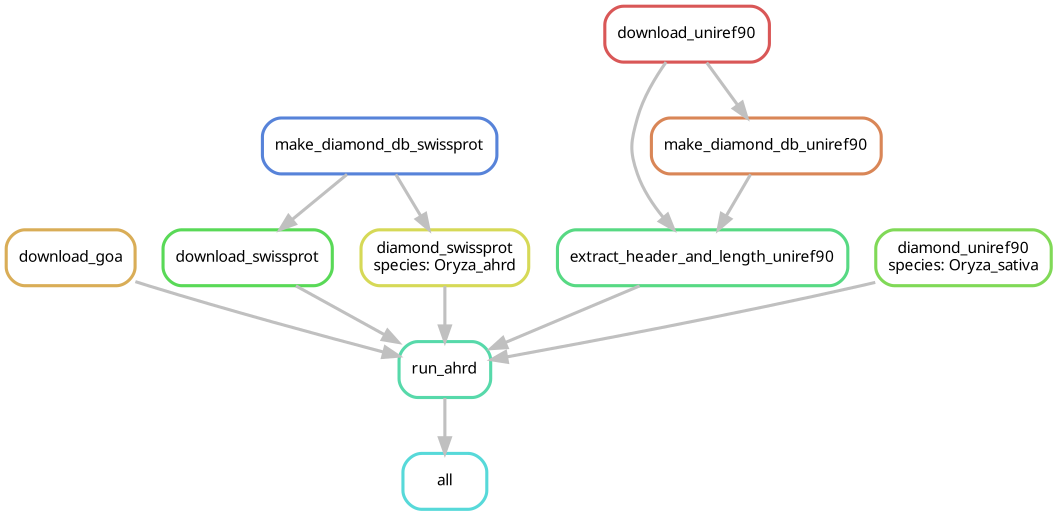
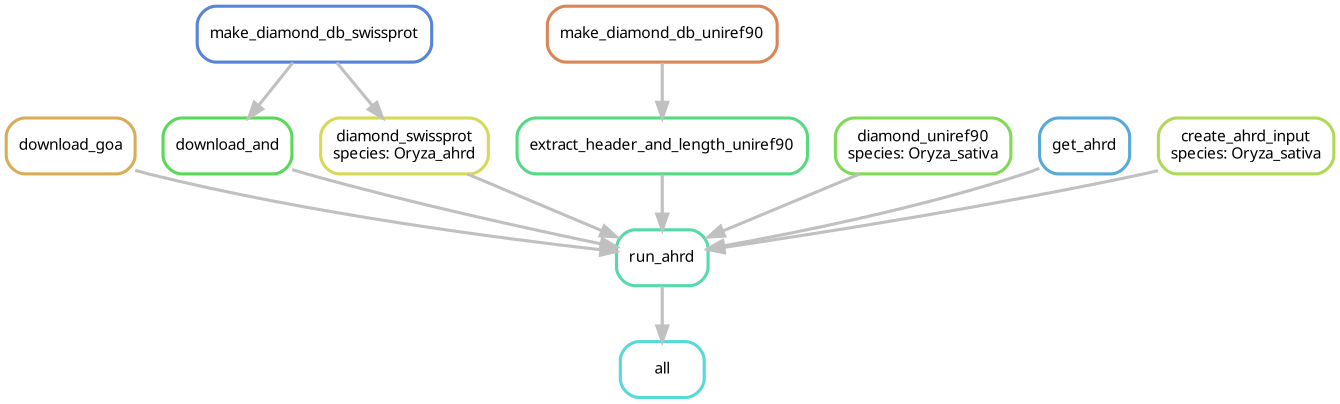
(687, 34) -> none
none -> (1085, 146)
none -> (1246, 146)
(248, 258) -> (227, 146)
